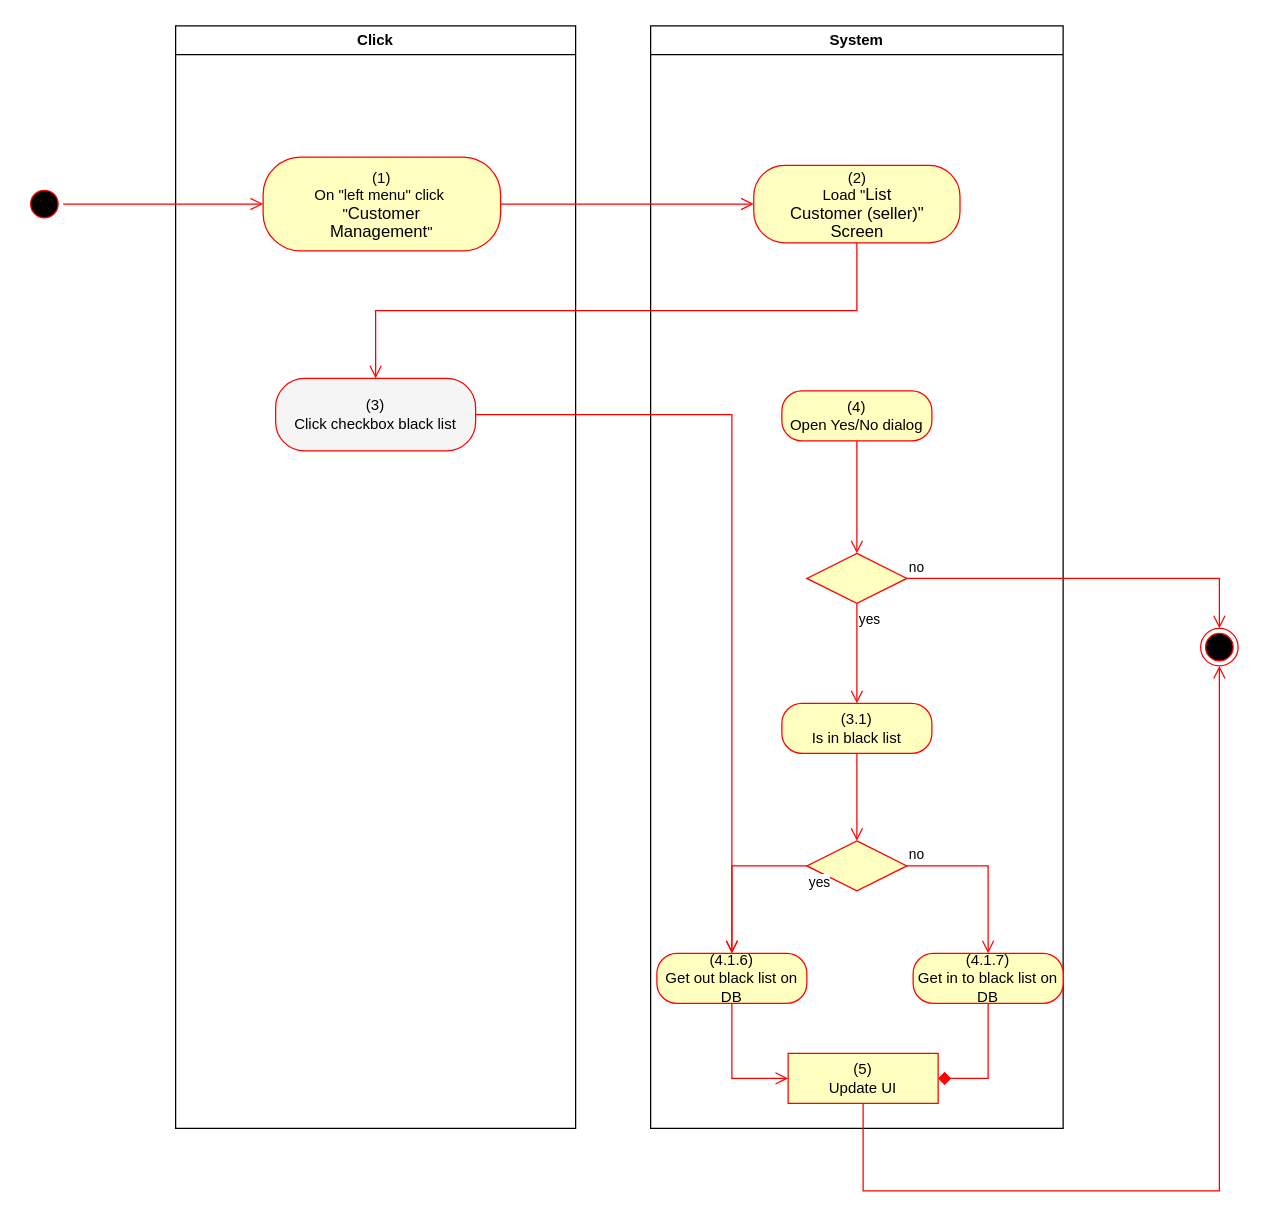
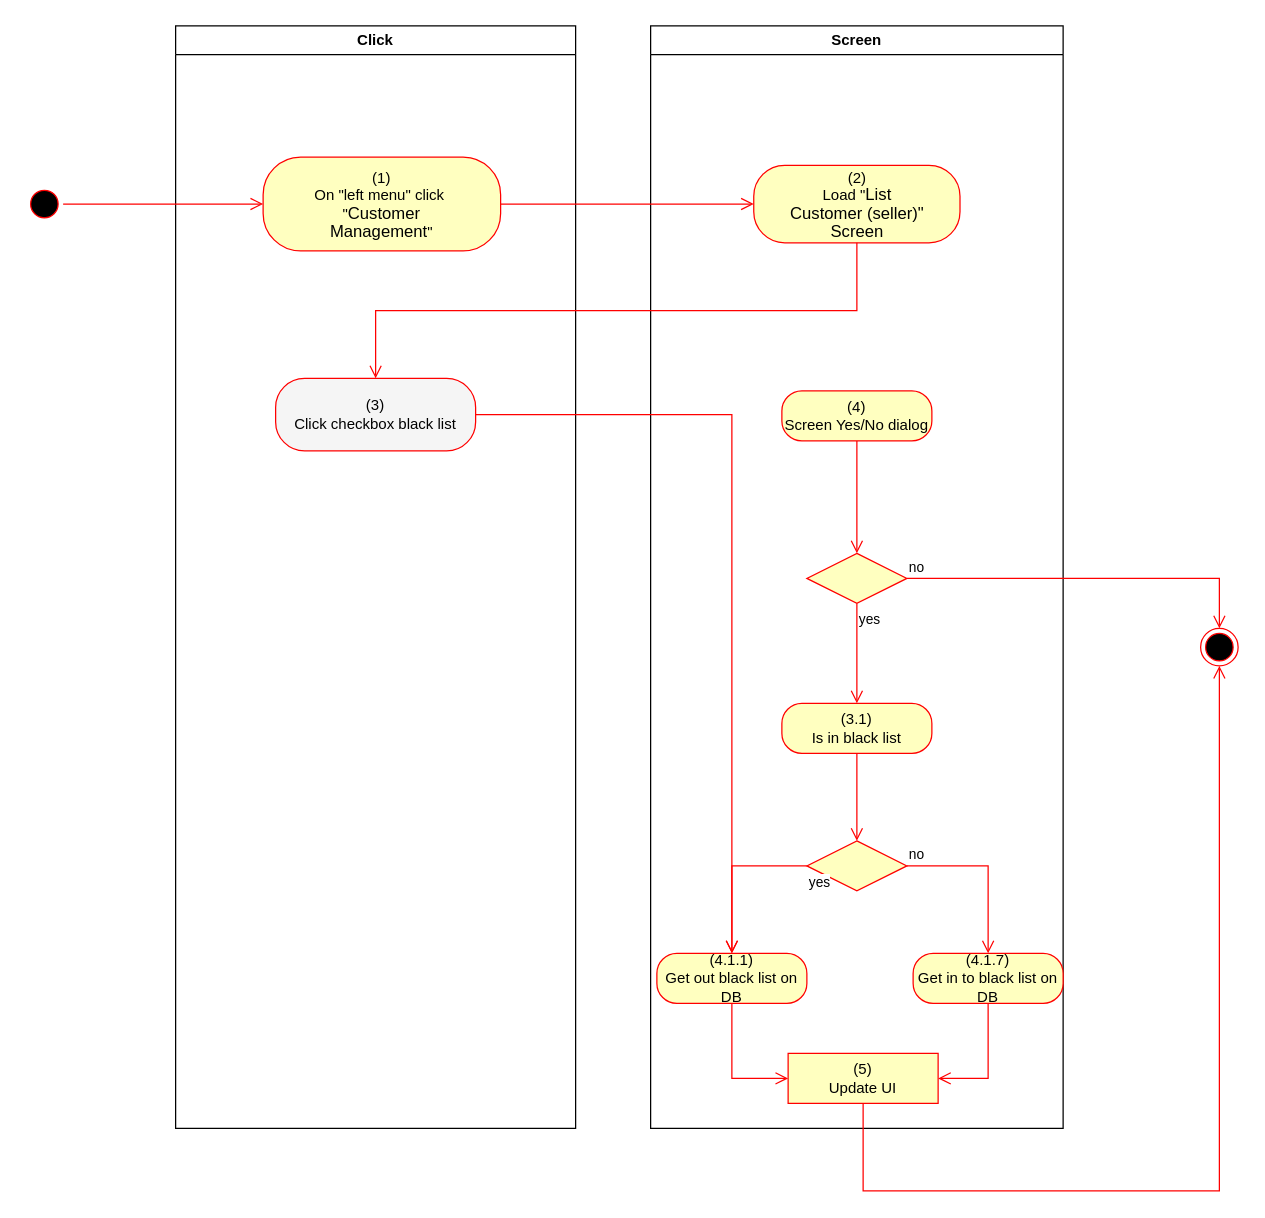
(857, 41) -> (857, 41)
(857, 416) -> (857, 416)
(732, 978) -> (732, 978)
(951, 1078) -> (946, 1078)
